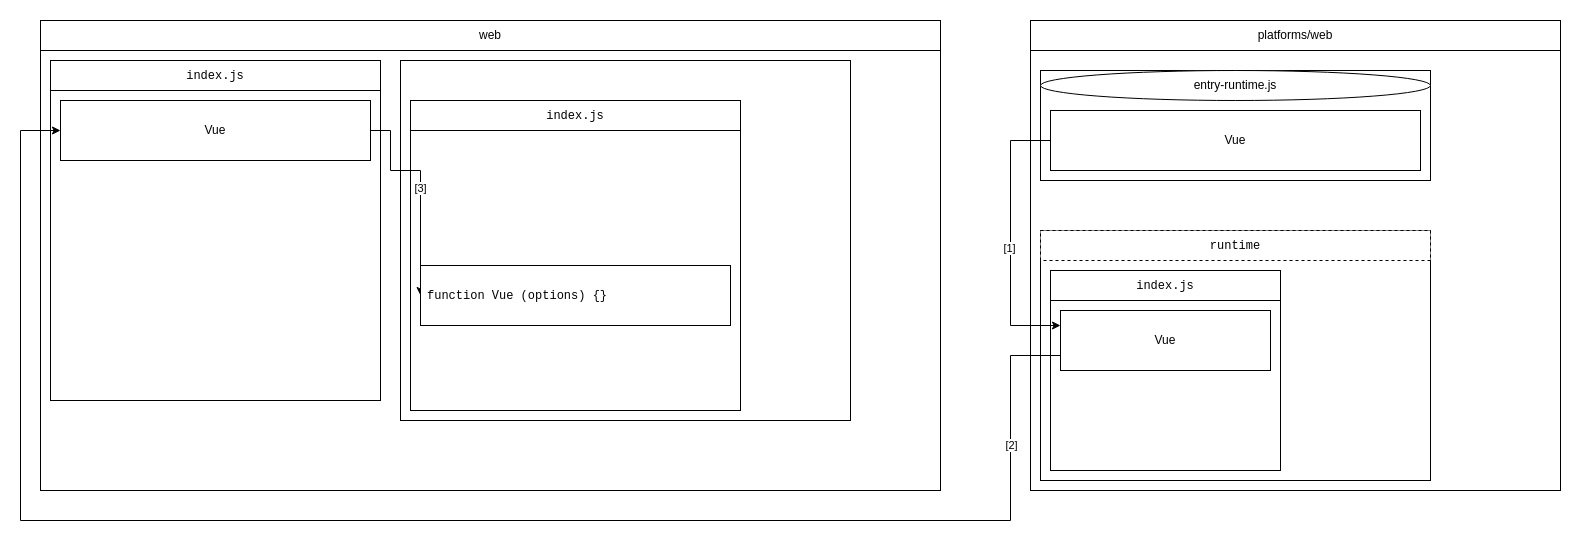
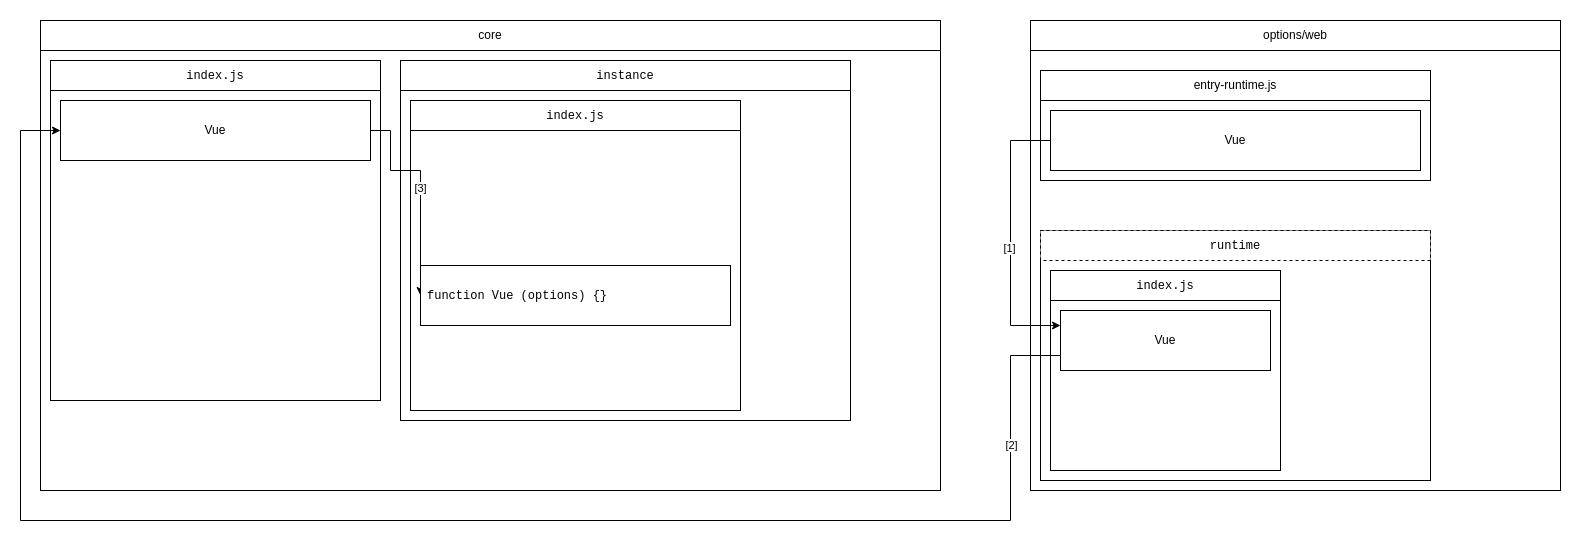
(491, 36) -> (491, 36)
(1296, 36) -> (1296, 36)
none -> (626, 76)
(1236, 86) -> (1236, 86)
